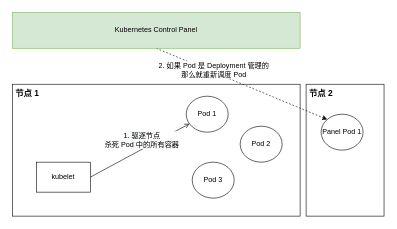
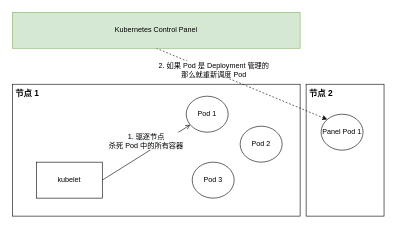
(63, 177) -> (69, 180)
